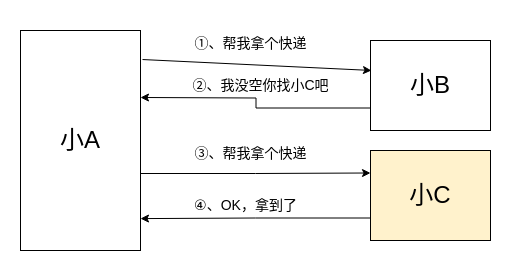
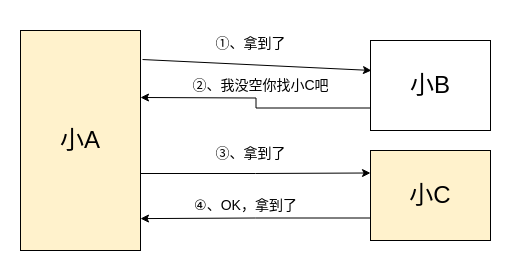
(251, 41) -> (251, 41)
(81, 141) -> (81, 141)
(251, 151) -> (251, 151)
